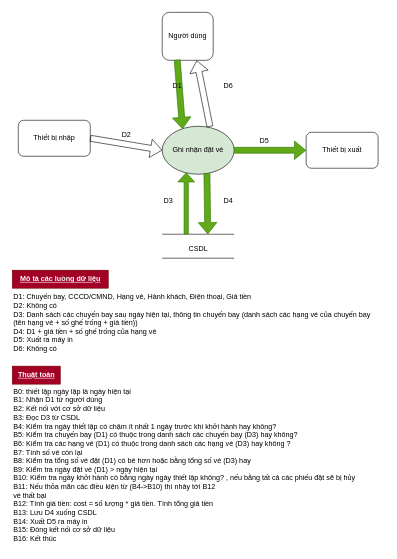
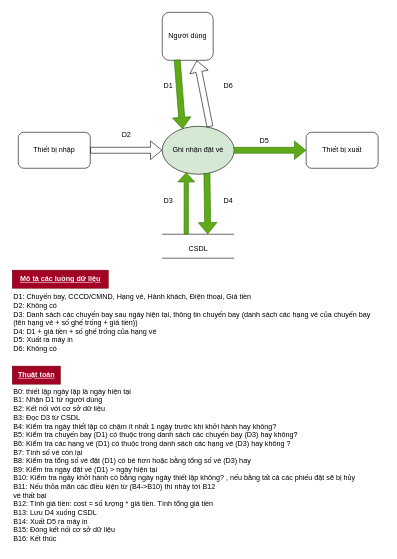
(177, 86) -> (168, 86)
(54, 138) -> (54, 150)
